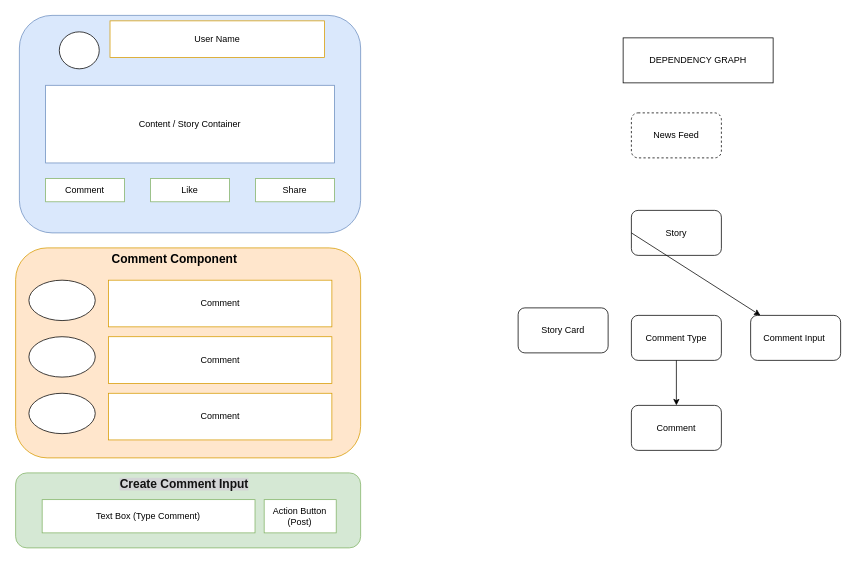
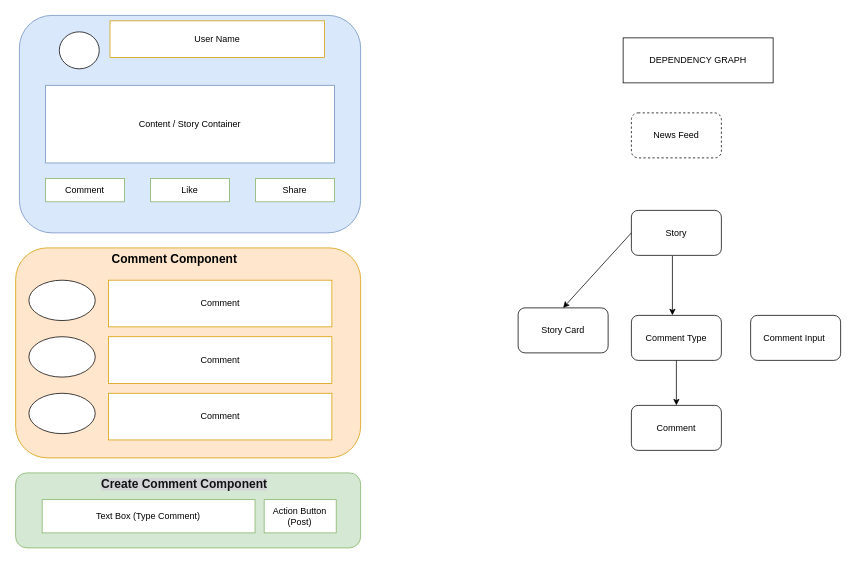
(694, 273) -> (599, 268)
none -> (672, 283)
(184, 484) -> (184, 484)
